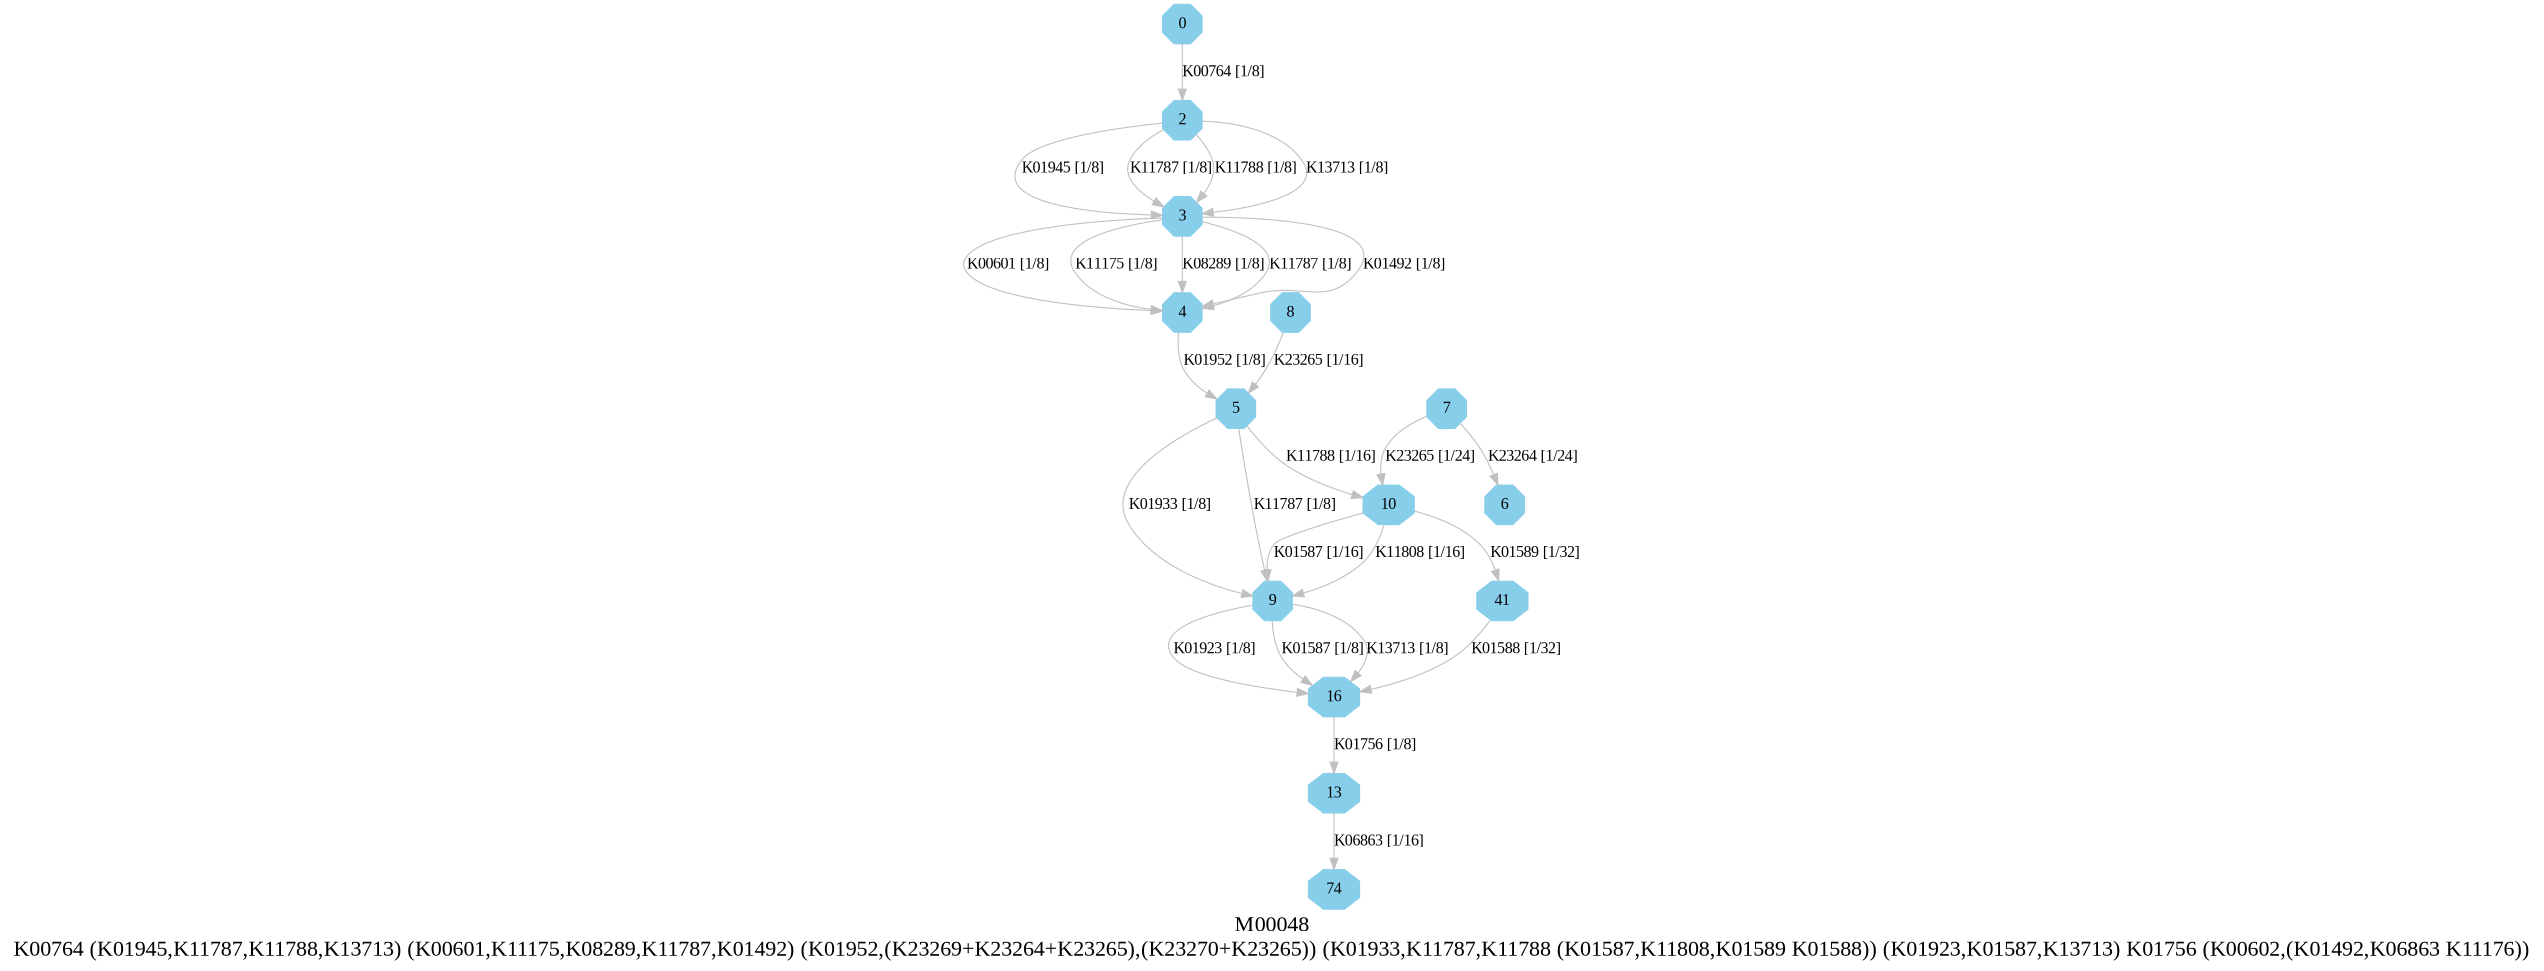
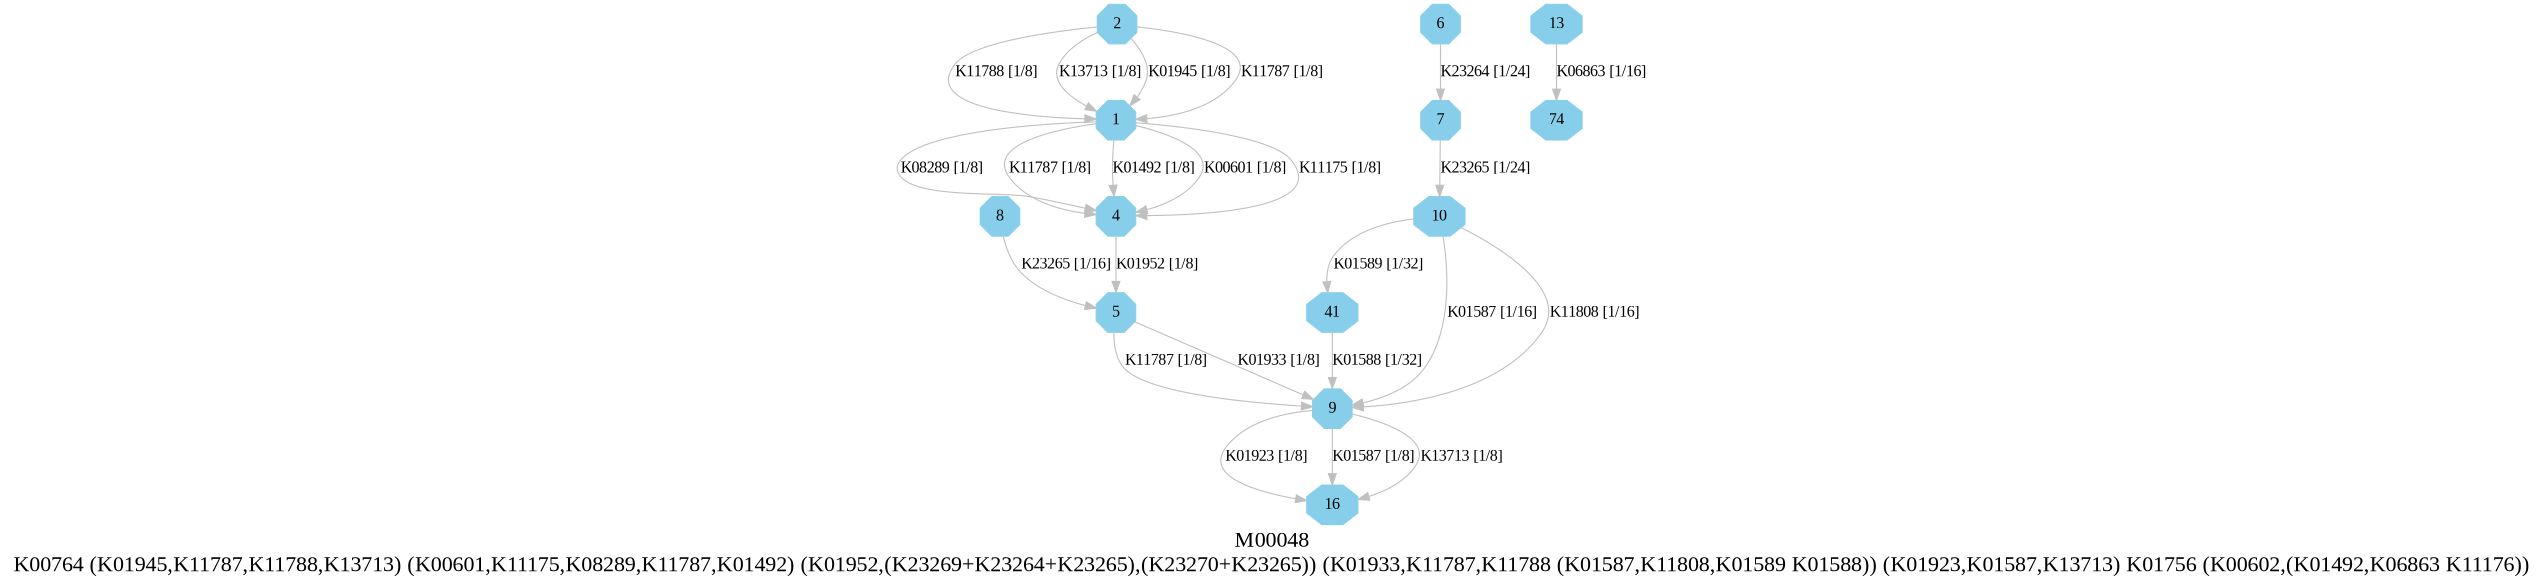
(1182, 24) -> none
(1182, 216) -> (1116, 120)
(1479, 447) -> (1440, 66)
(1293, 470) -> none
(1438, 666) -> (1332, 355)
(1334, 739) -> none
